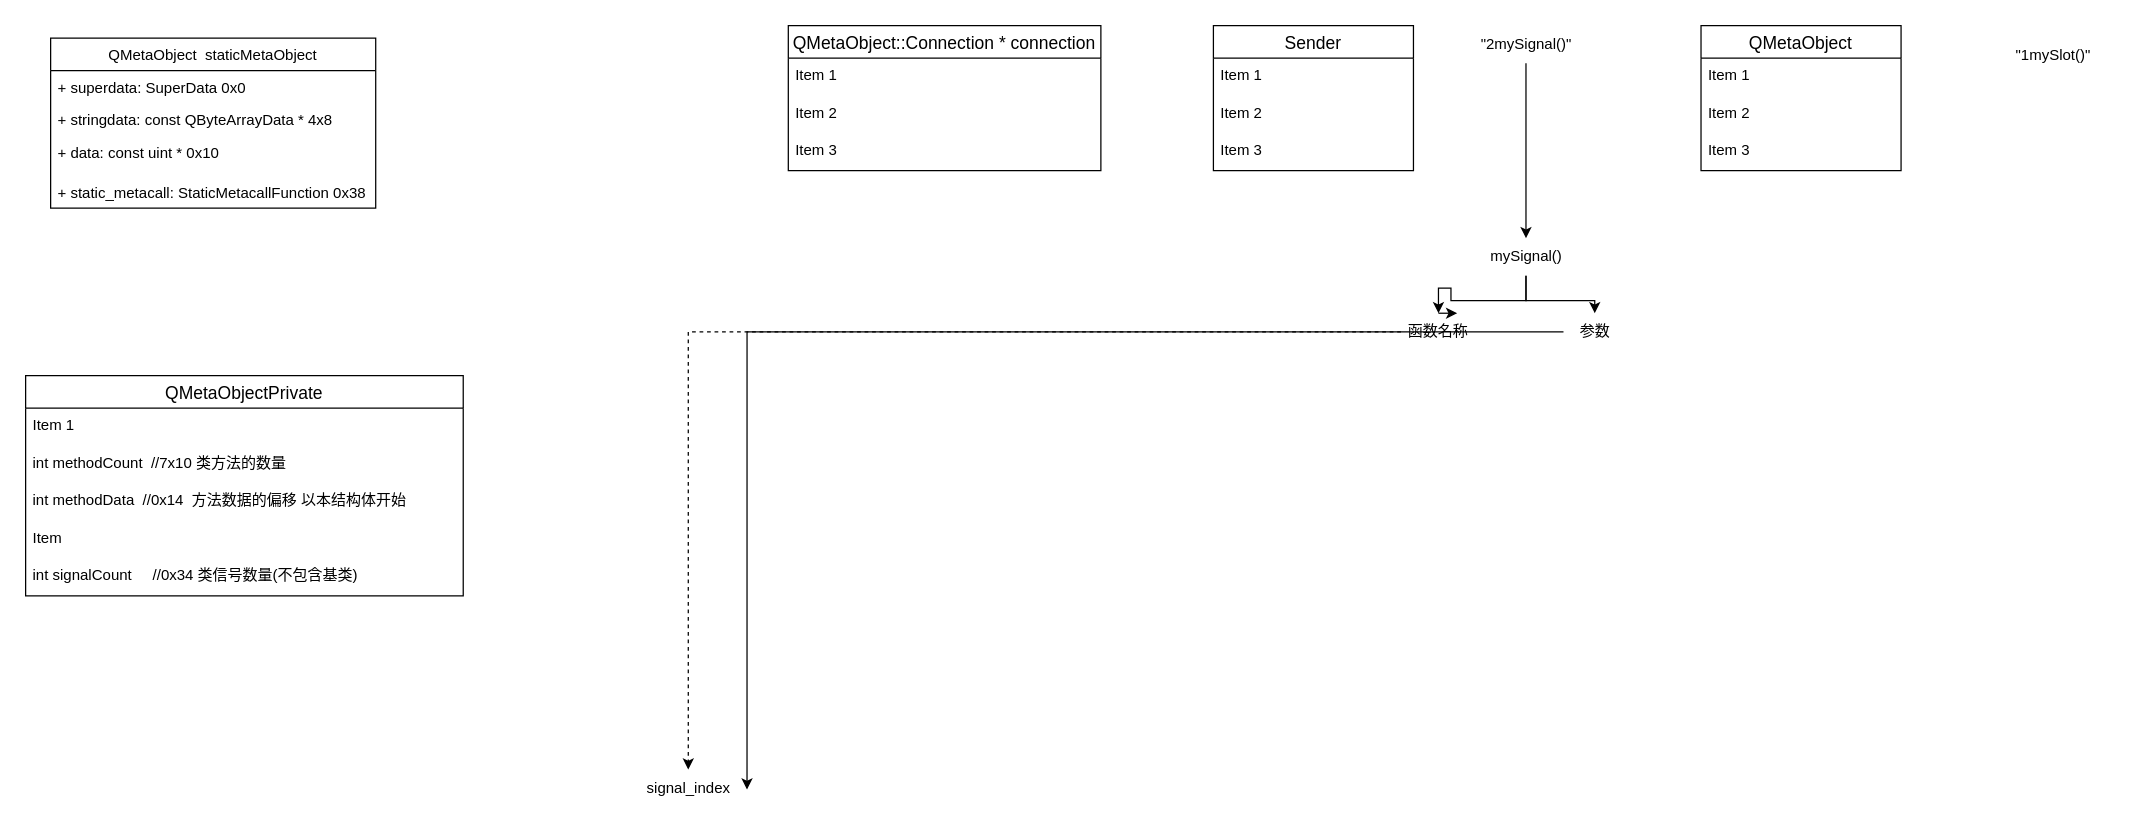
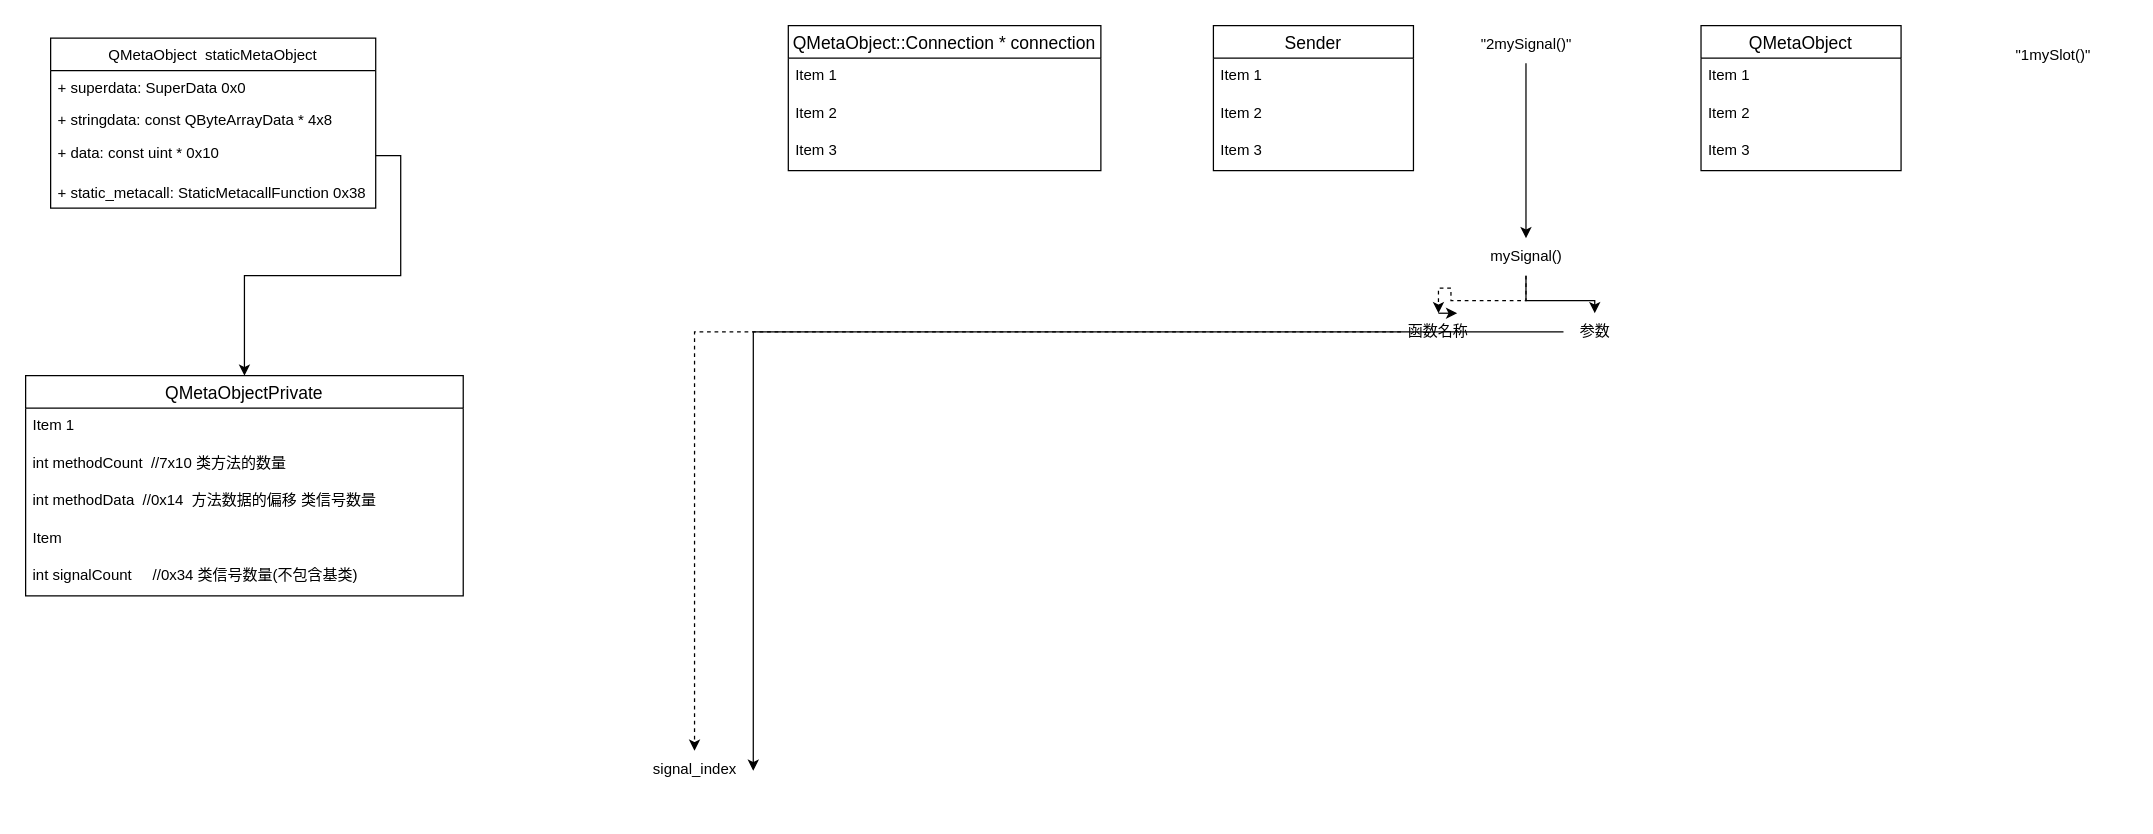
none -> (350, 276)
(1467, 301) -> (1467, 301)
(235, 500) -> (220, 500)
(688, 788) -> (694, 769)
